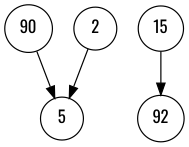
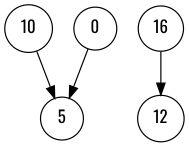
(29, 29) -> (29, 29)
(95, 29) -> (95, 29)
(161, 29) -> (161, 29)
(161, 119) -> (161, 119)
